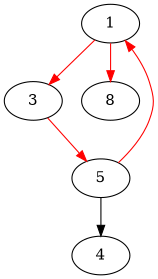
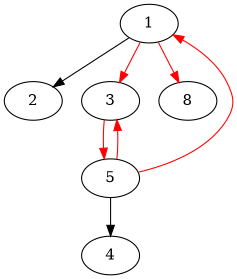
none -> (33, 101)
none -> (118, 145)
